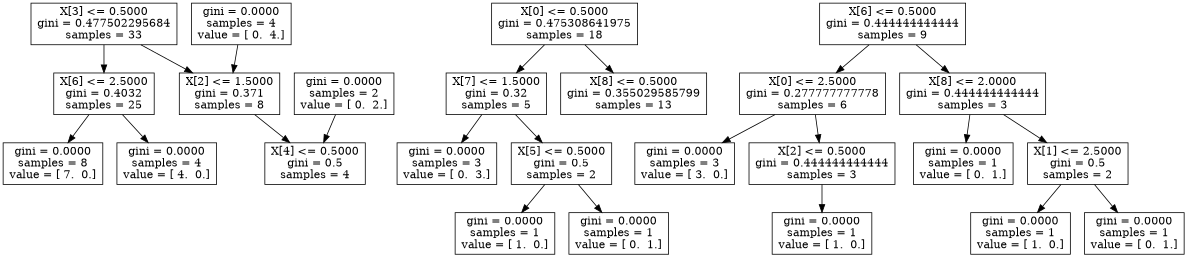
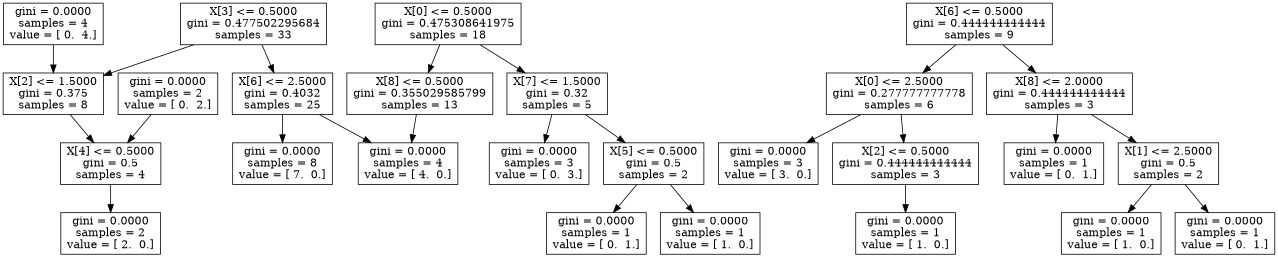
(230, 94) -> (53, 94)
none -> (415, 125)
none -> (111, 233)
